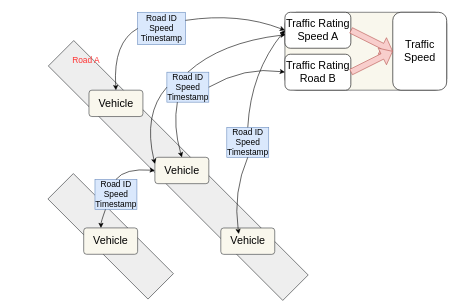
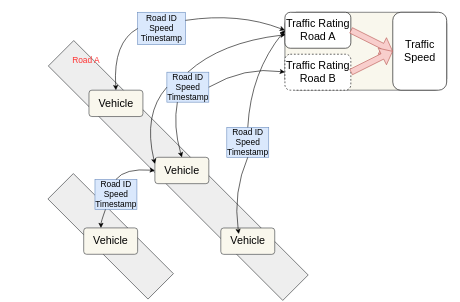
(318, 30) -> (318, 30)
(318, 72) -> (318, 72)
